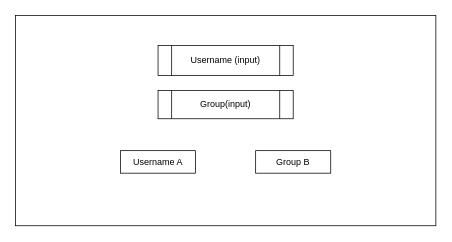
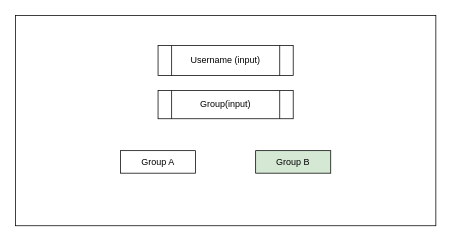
(158, 162) -> (158, 162)
(293, 162) -> (293, 162)
